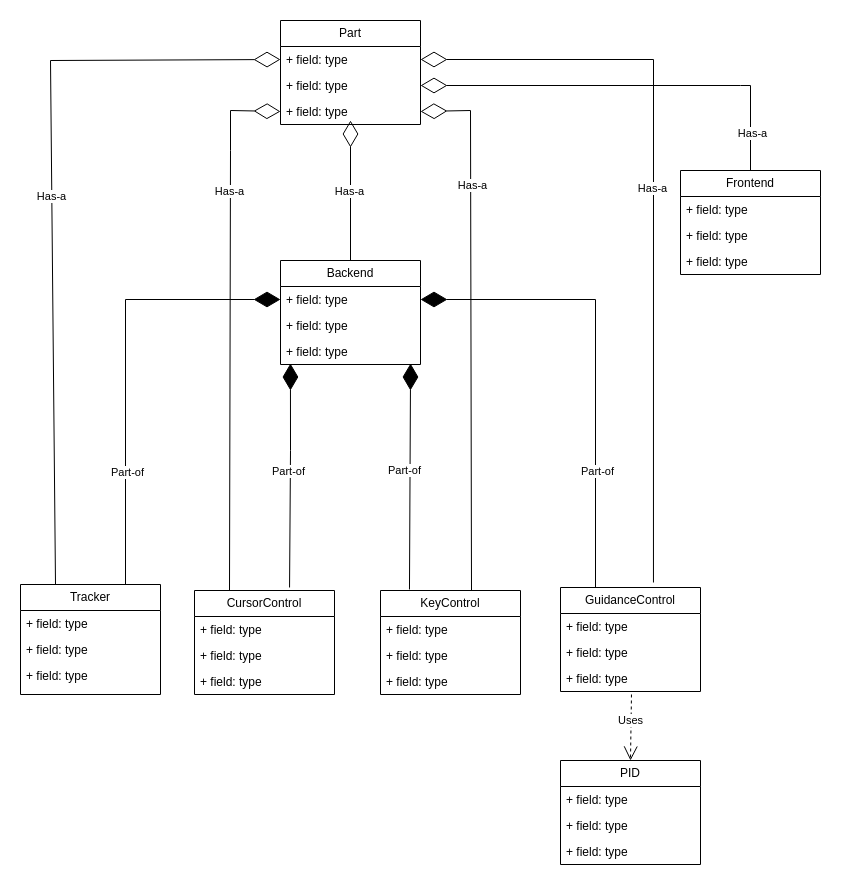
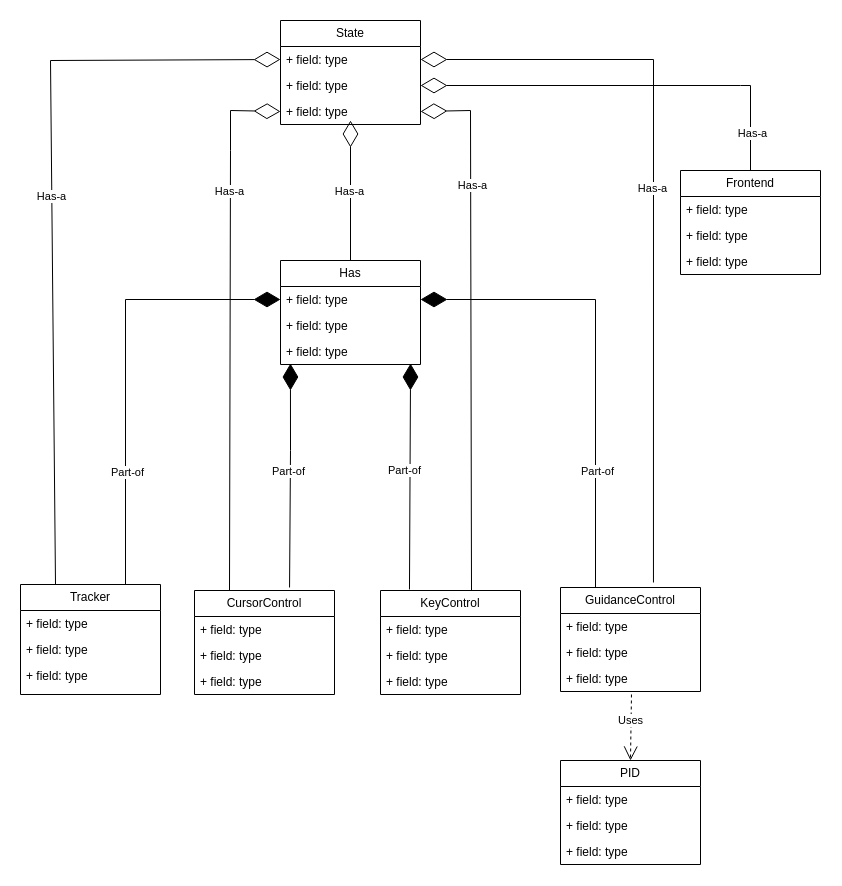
(351, 34) -> (351, 34)
(351, 274) -> (351, 274)
